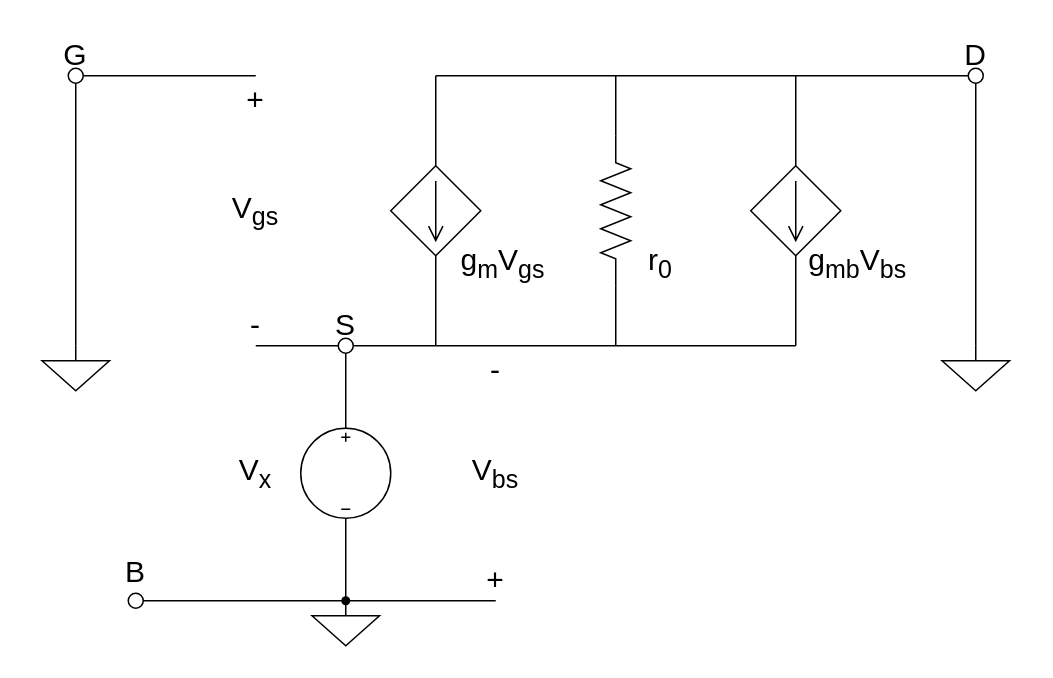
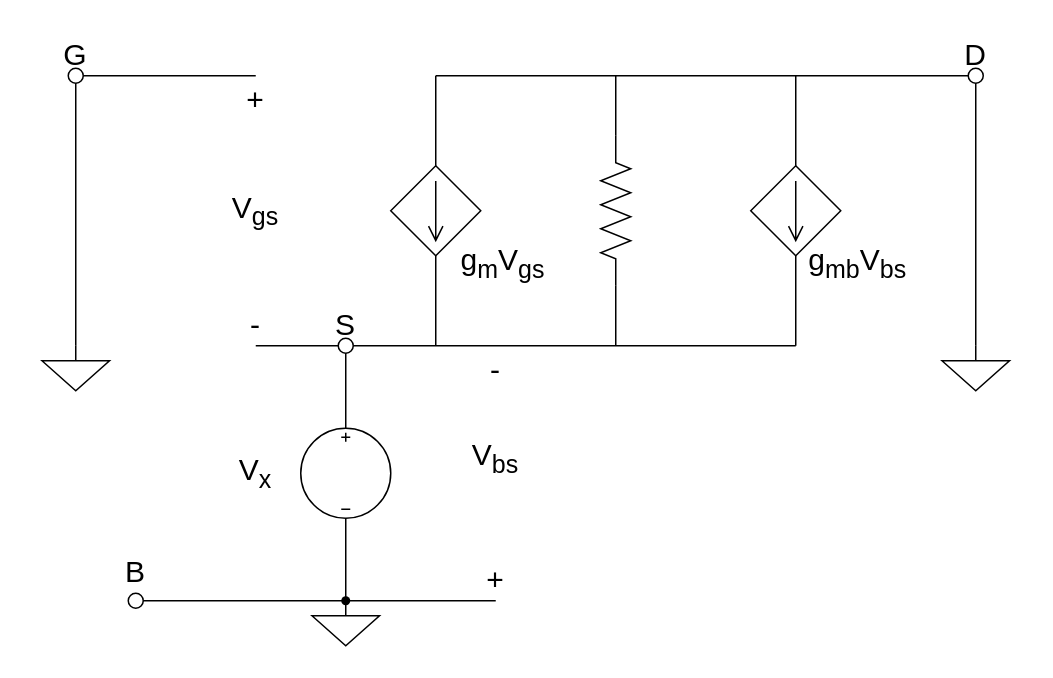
(661, 263) -> none
(496, 473) -> (496, 458)
